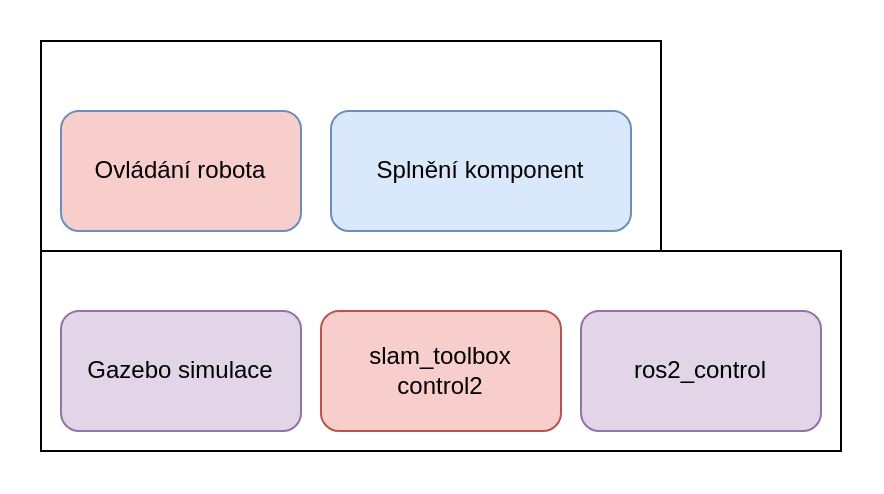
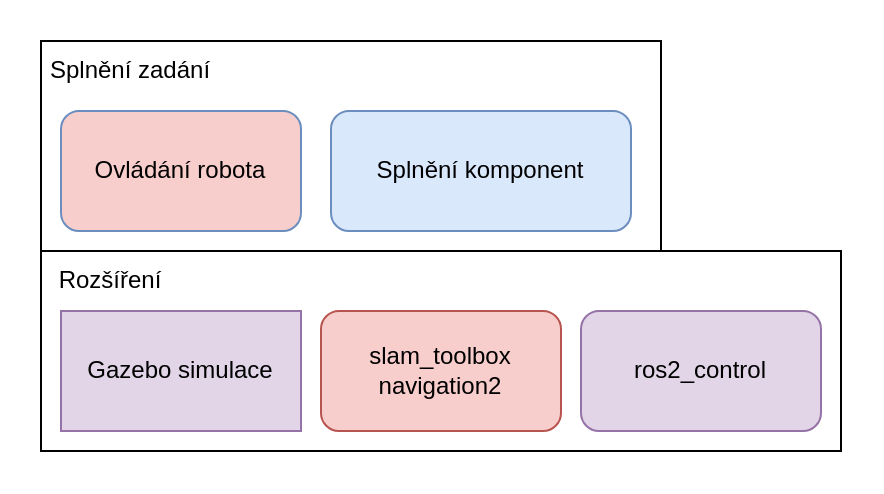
none -> (131, 71)
none -> (111, 281)
(181, 371) -> (181, 371)
(441, 371) -> (441, 371)
